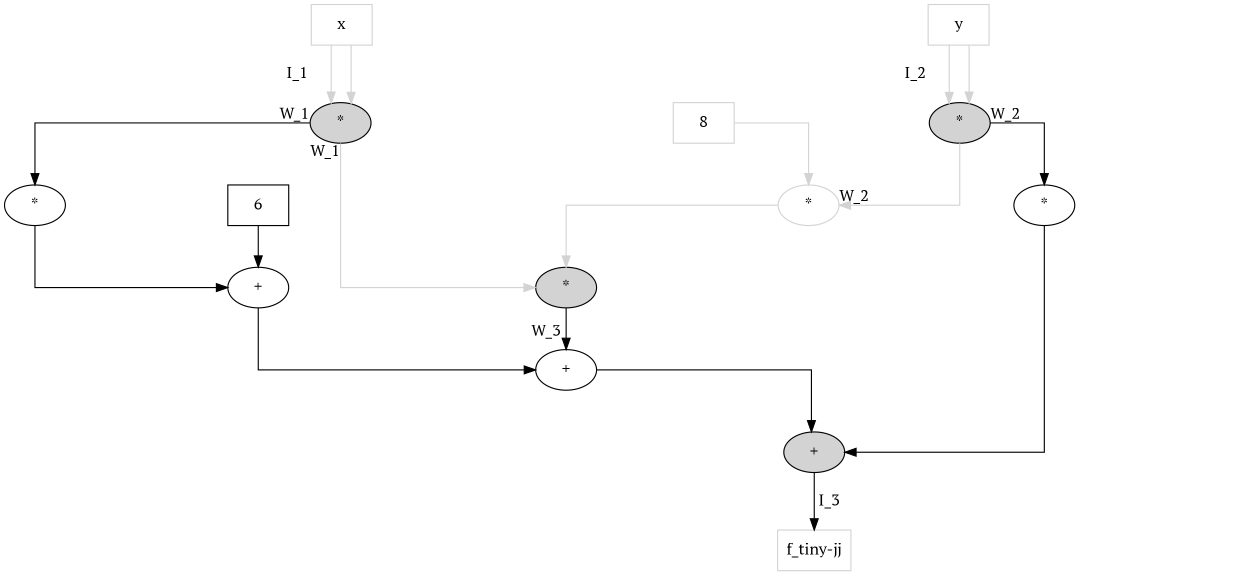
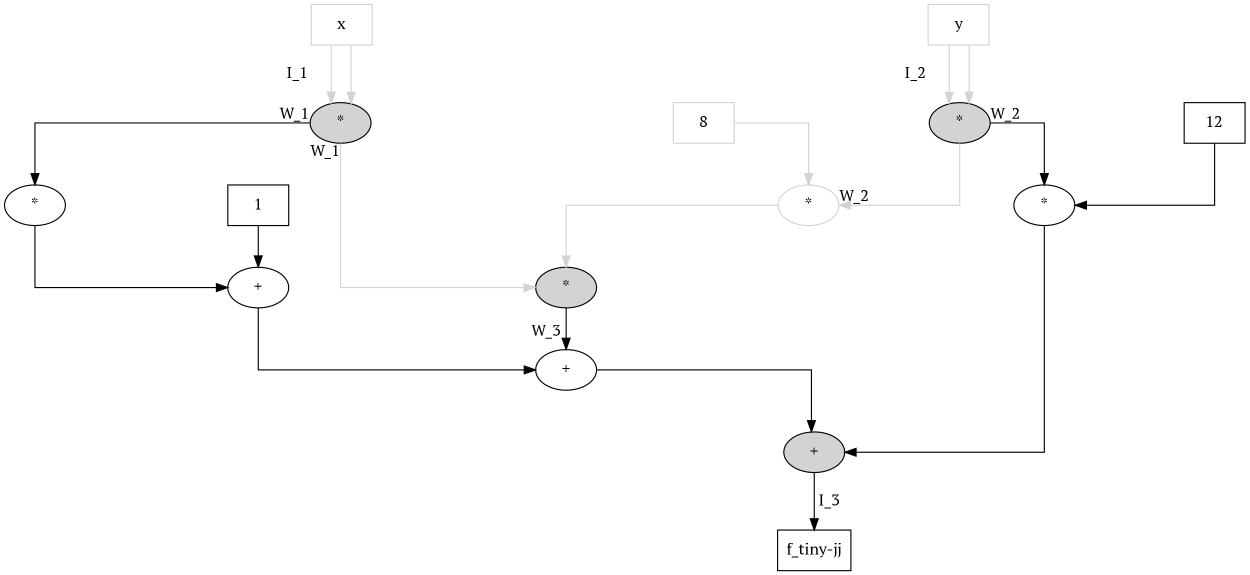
none -> (1215, 123)
(258, 205) -> (258, 205)
(814, 550) -> (814, 550)
